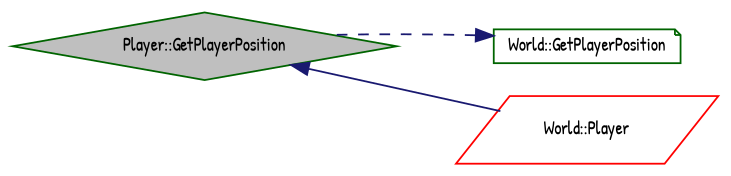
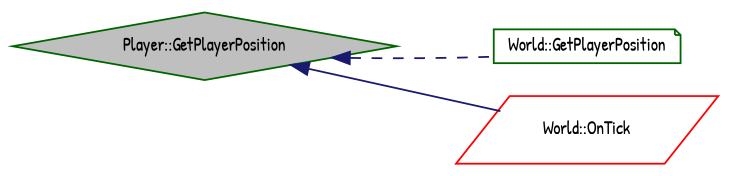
(404, 34) -> (422, 58)
(587, 130) -> (587, 130)
